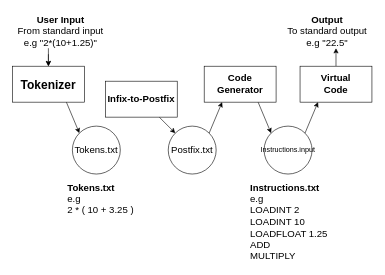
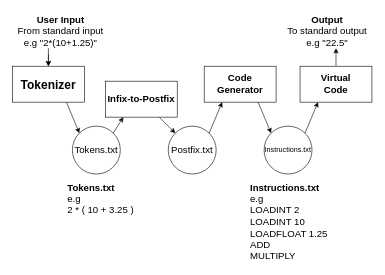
none -> (118, 126)
(288, 150) -> (288, 150)
